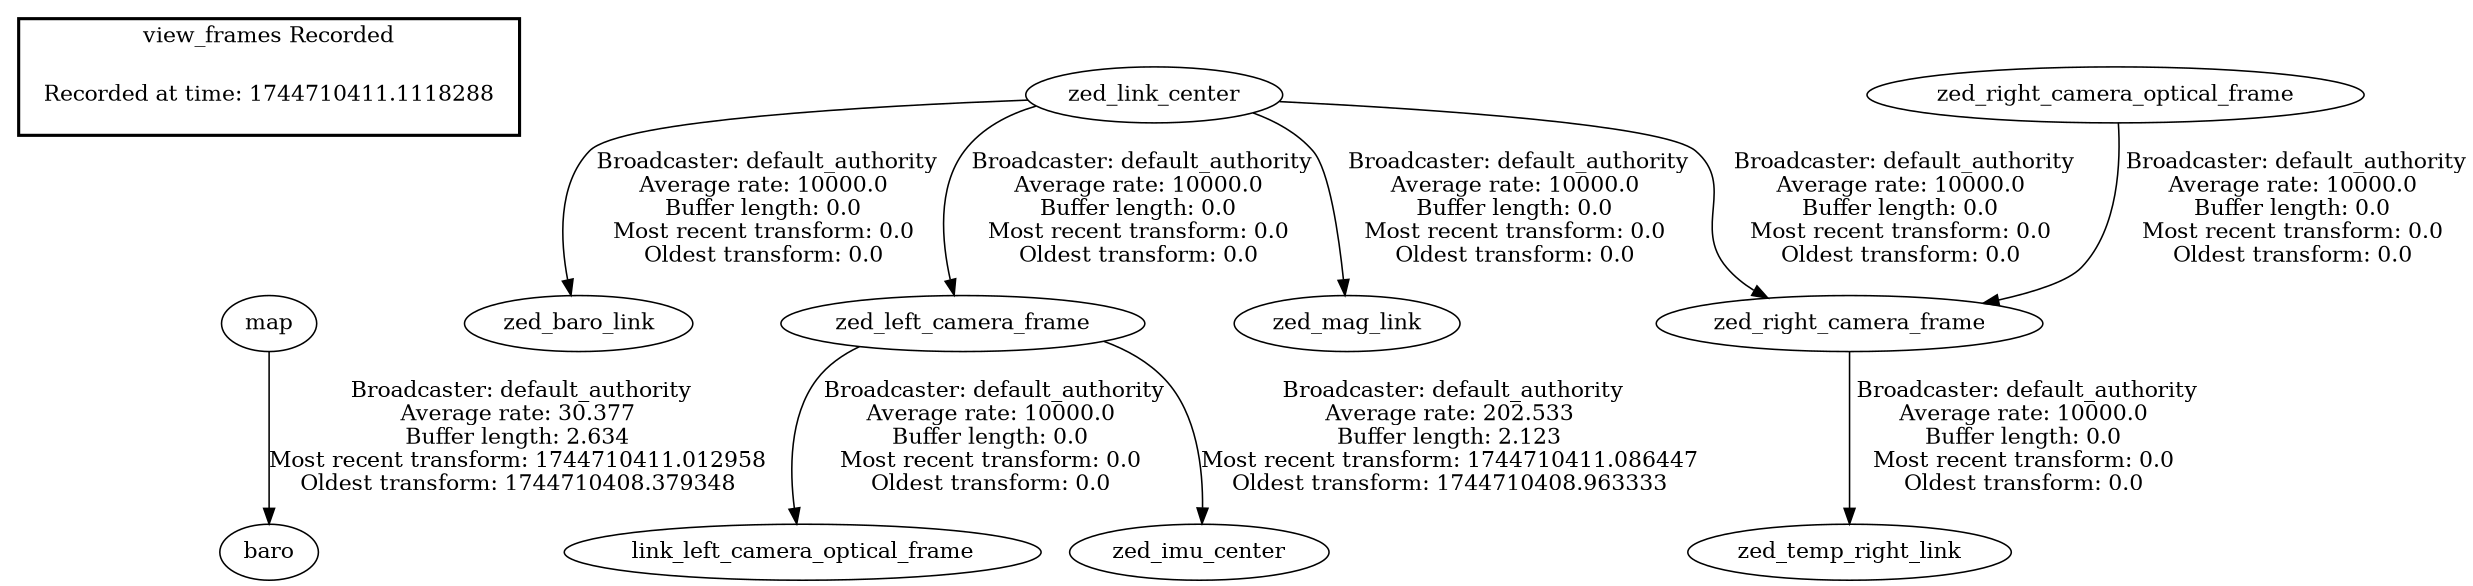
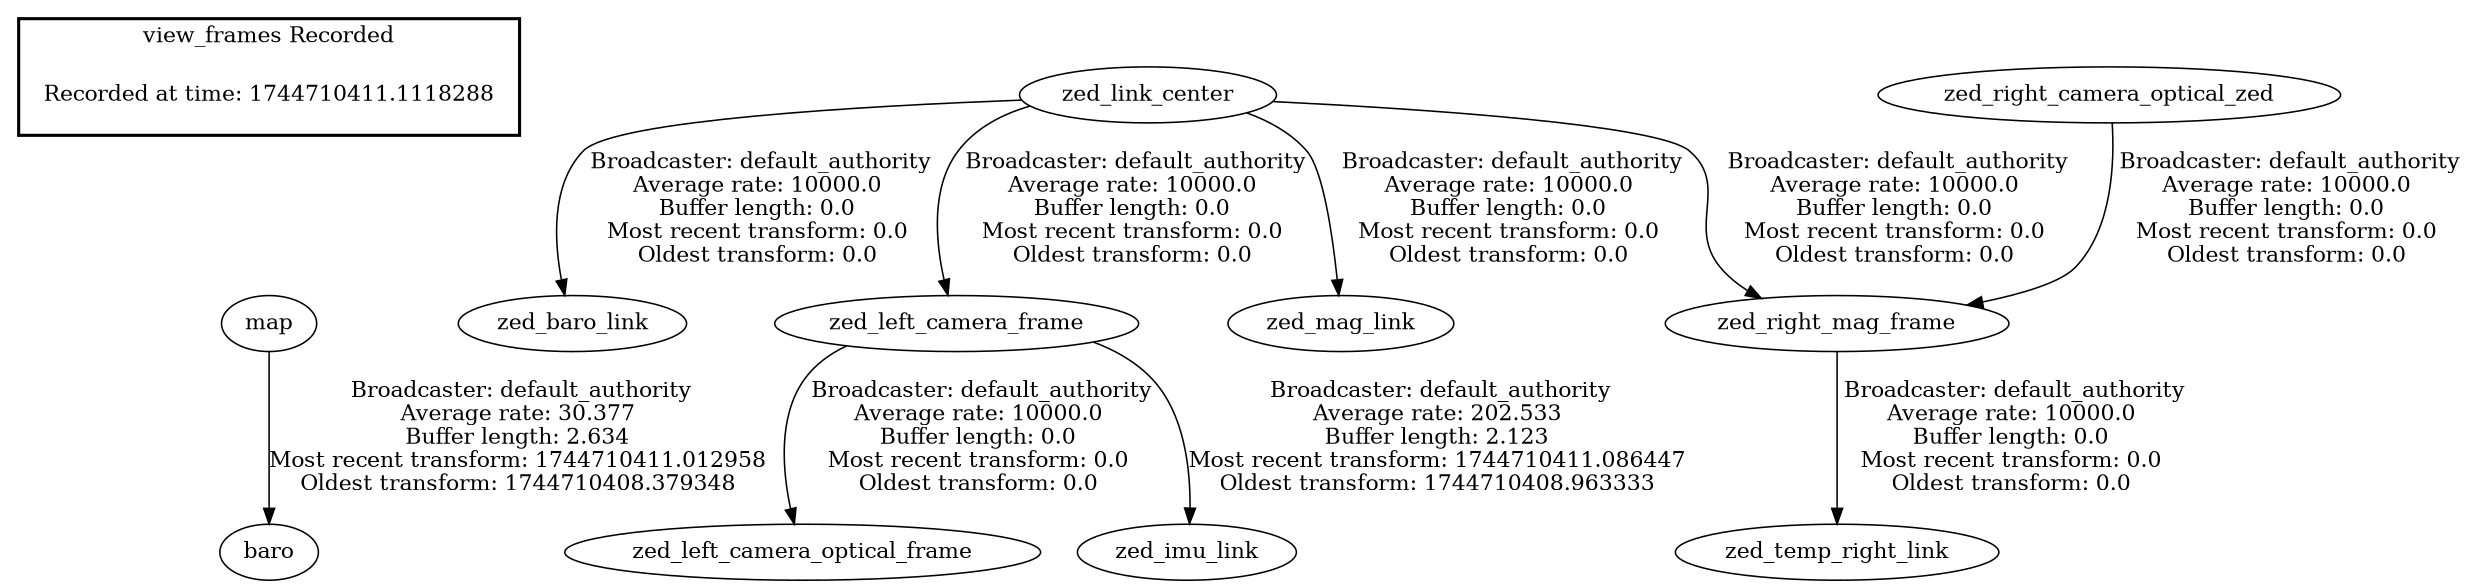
(2116, 95) -> (2109, 95)
(1850, 324) -> (1837, 324)
(803, 552) -> (803, 552)
(1199, 552) -> (1187, 552)
